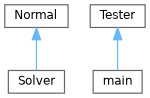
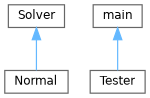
(36, 55) -> (36, 55)
(118, 55) -> (118, 55)
